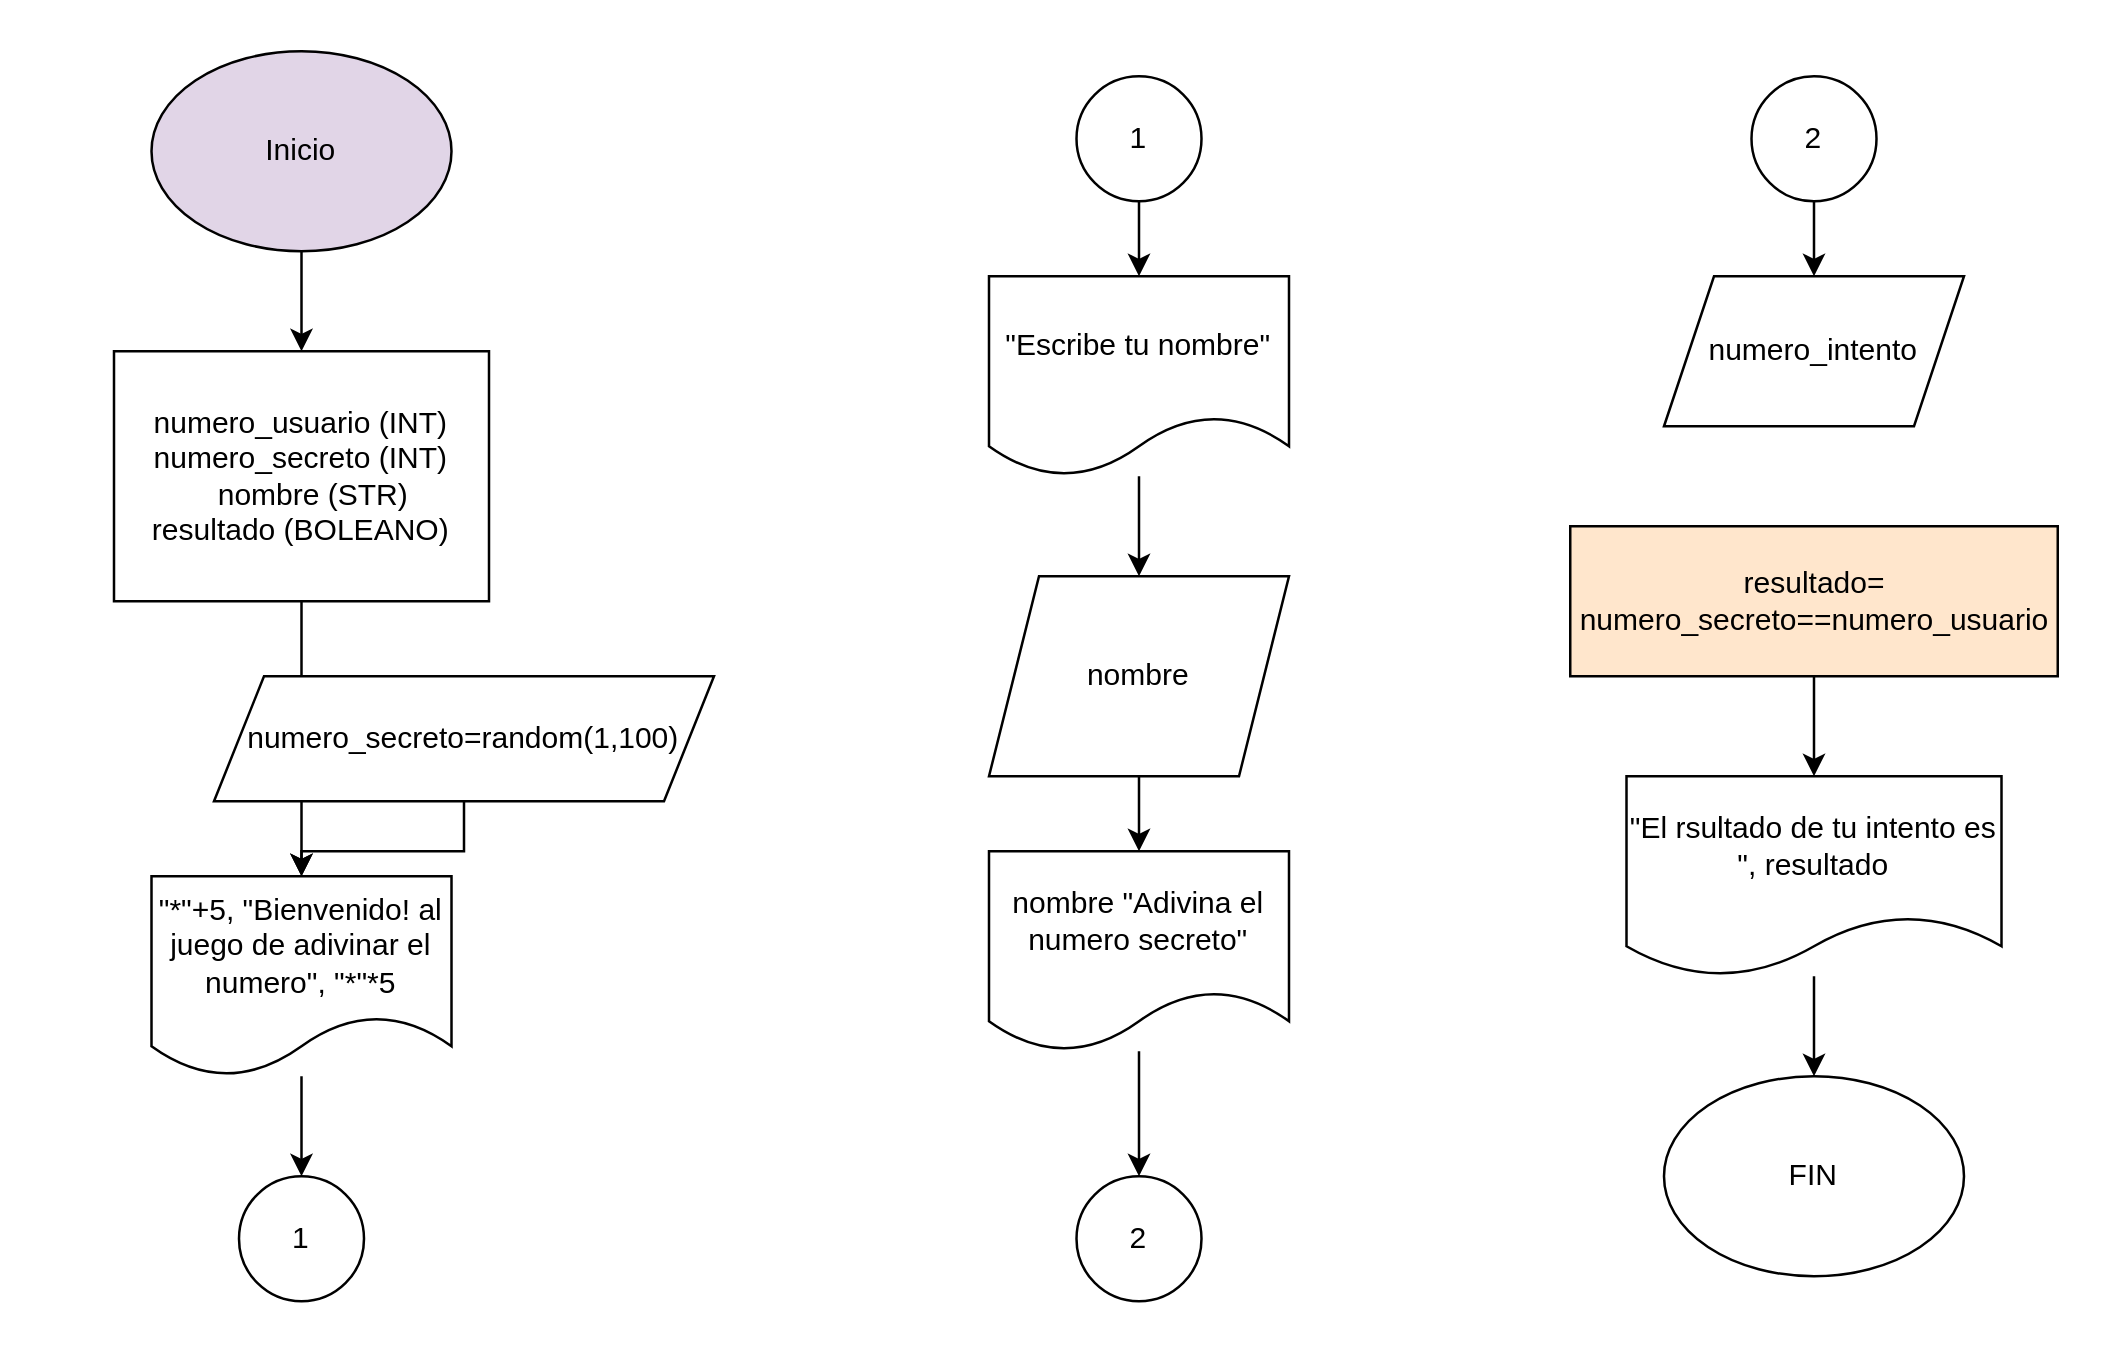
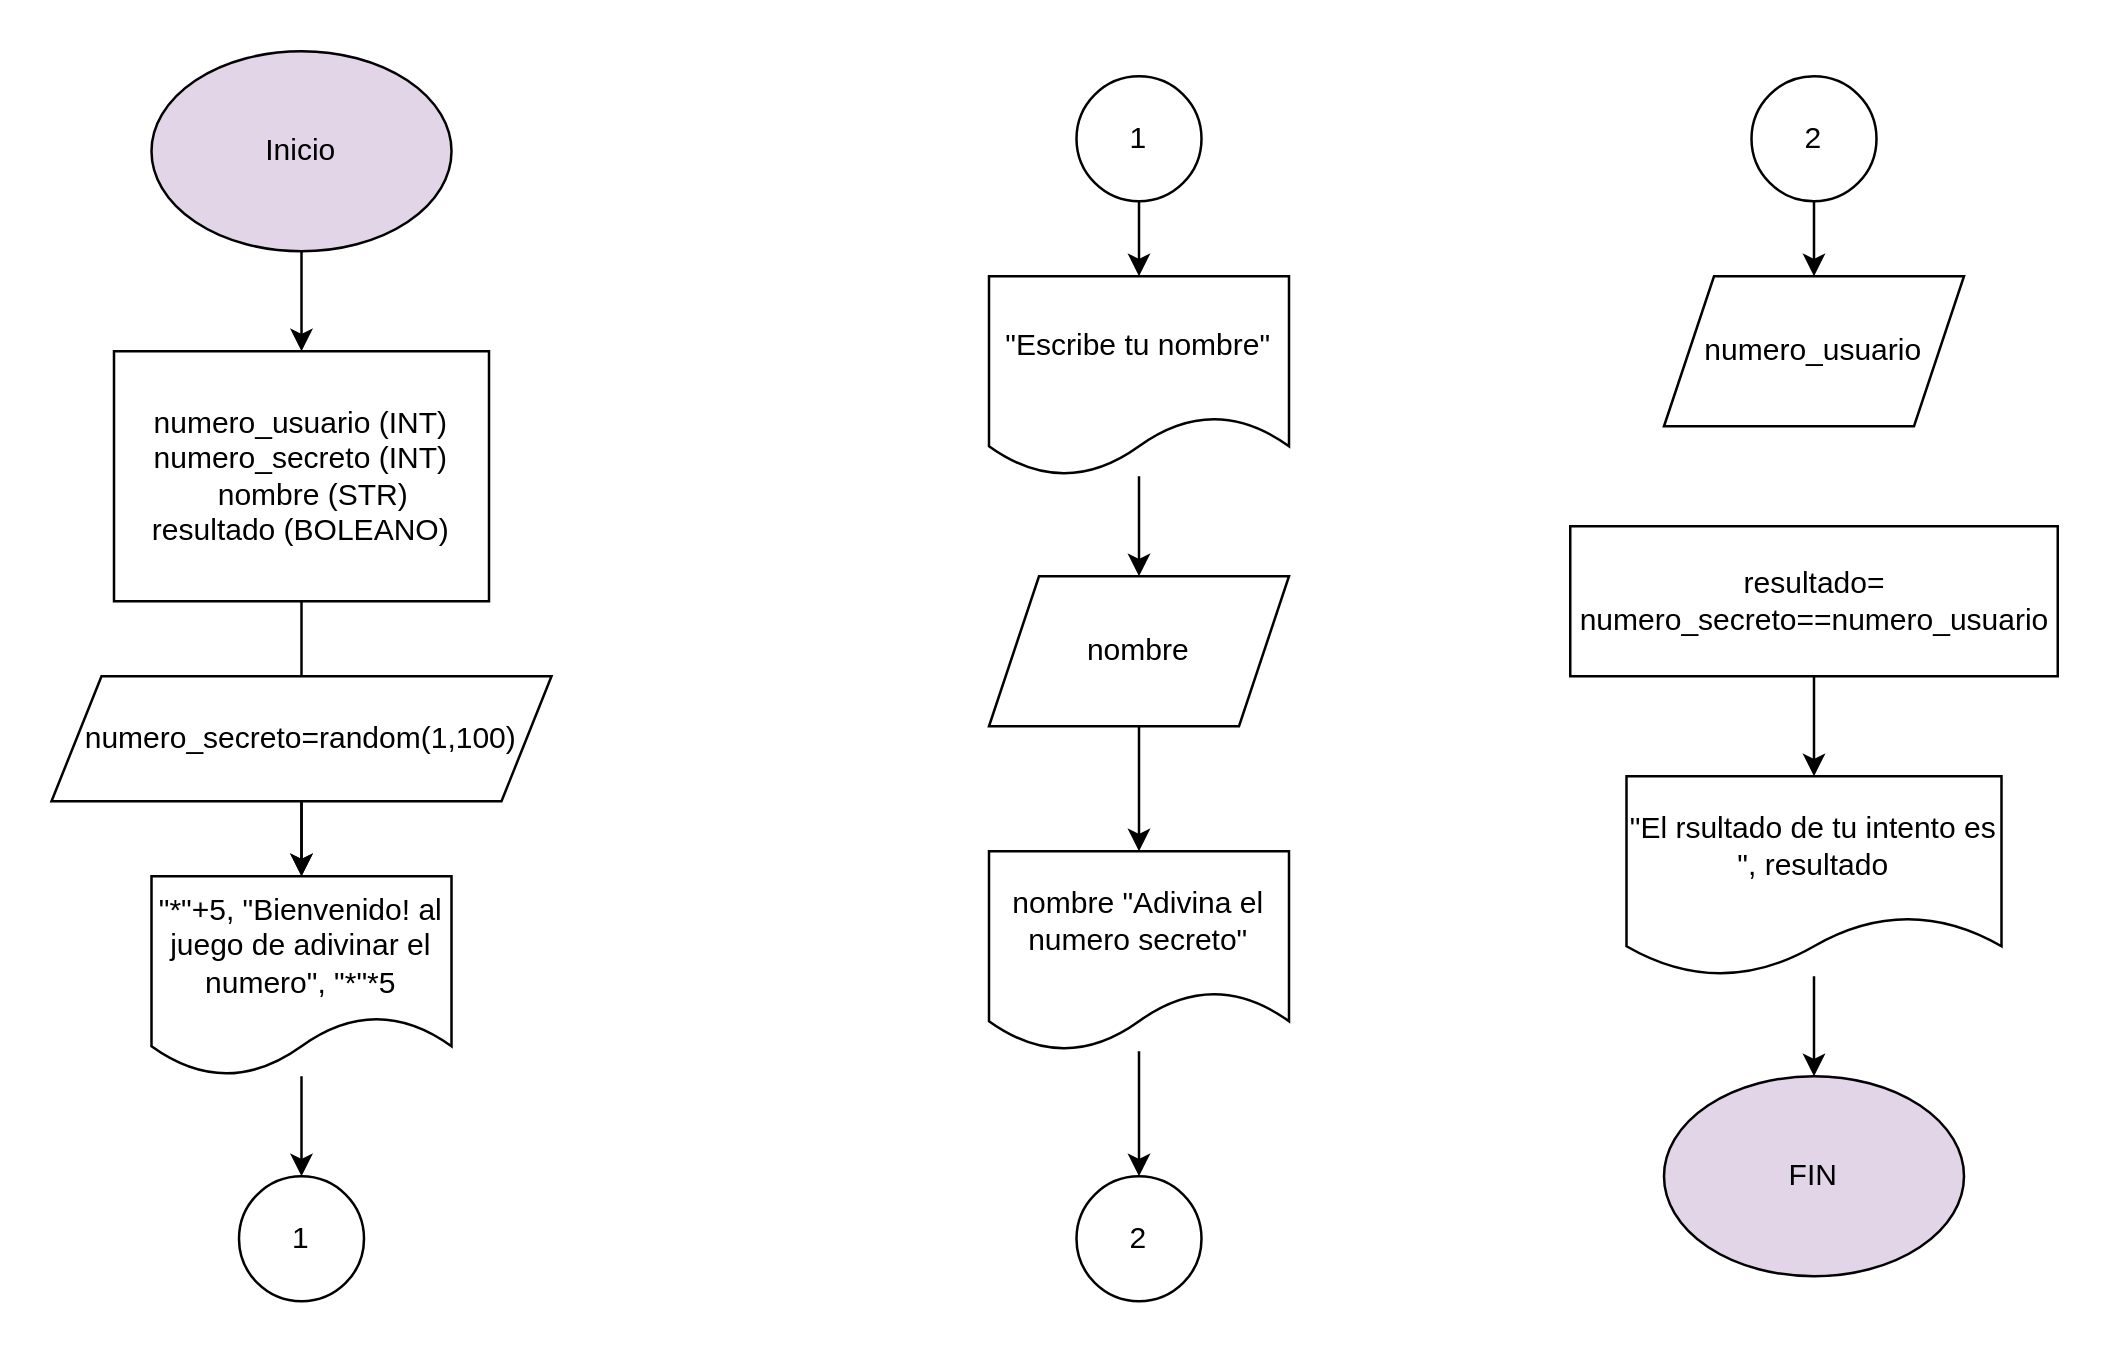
(1814, 351) -> (1814, 351)
(1814, 601) -> (1814, 601)
(1139, 676) -> (1139, 651)
(464, 739) -> (301, 739)
(1814, 1176) -> (1814, 1176)
